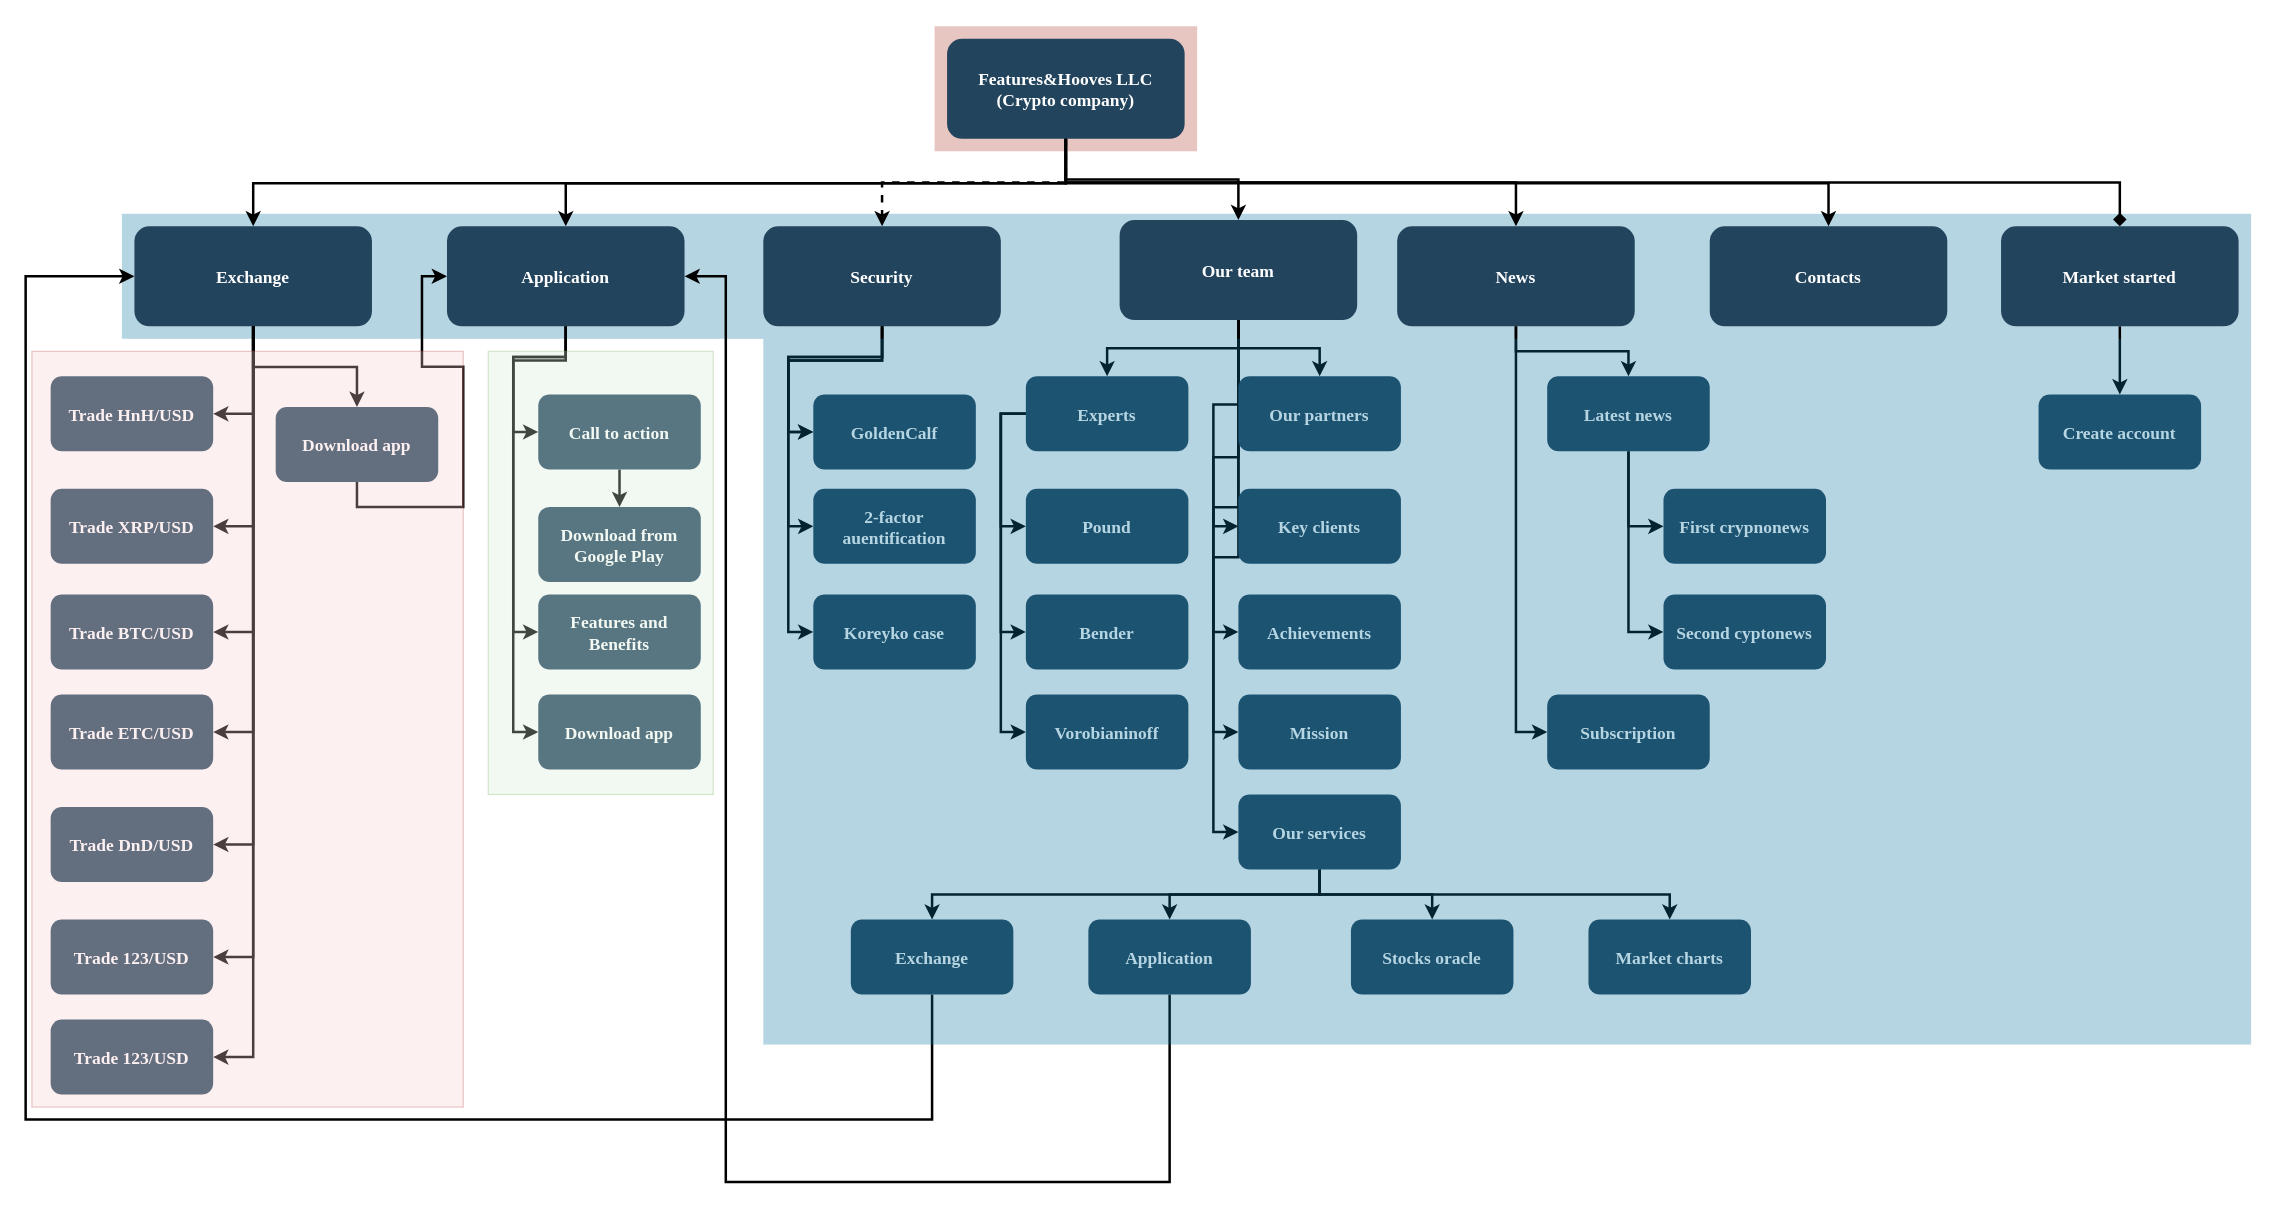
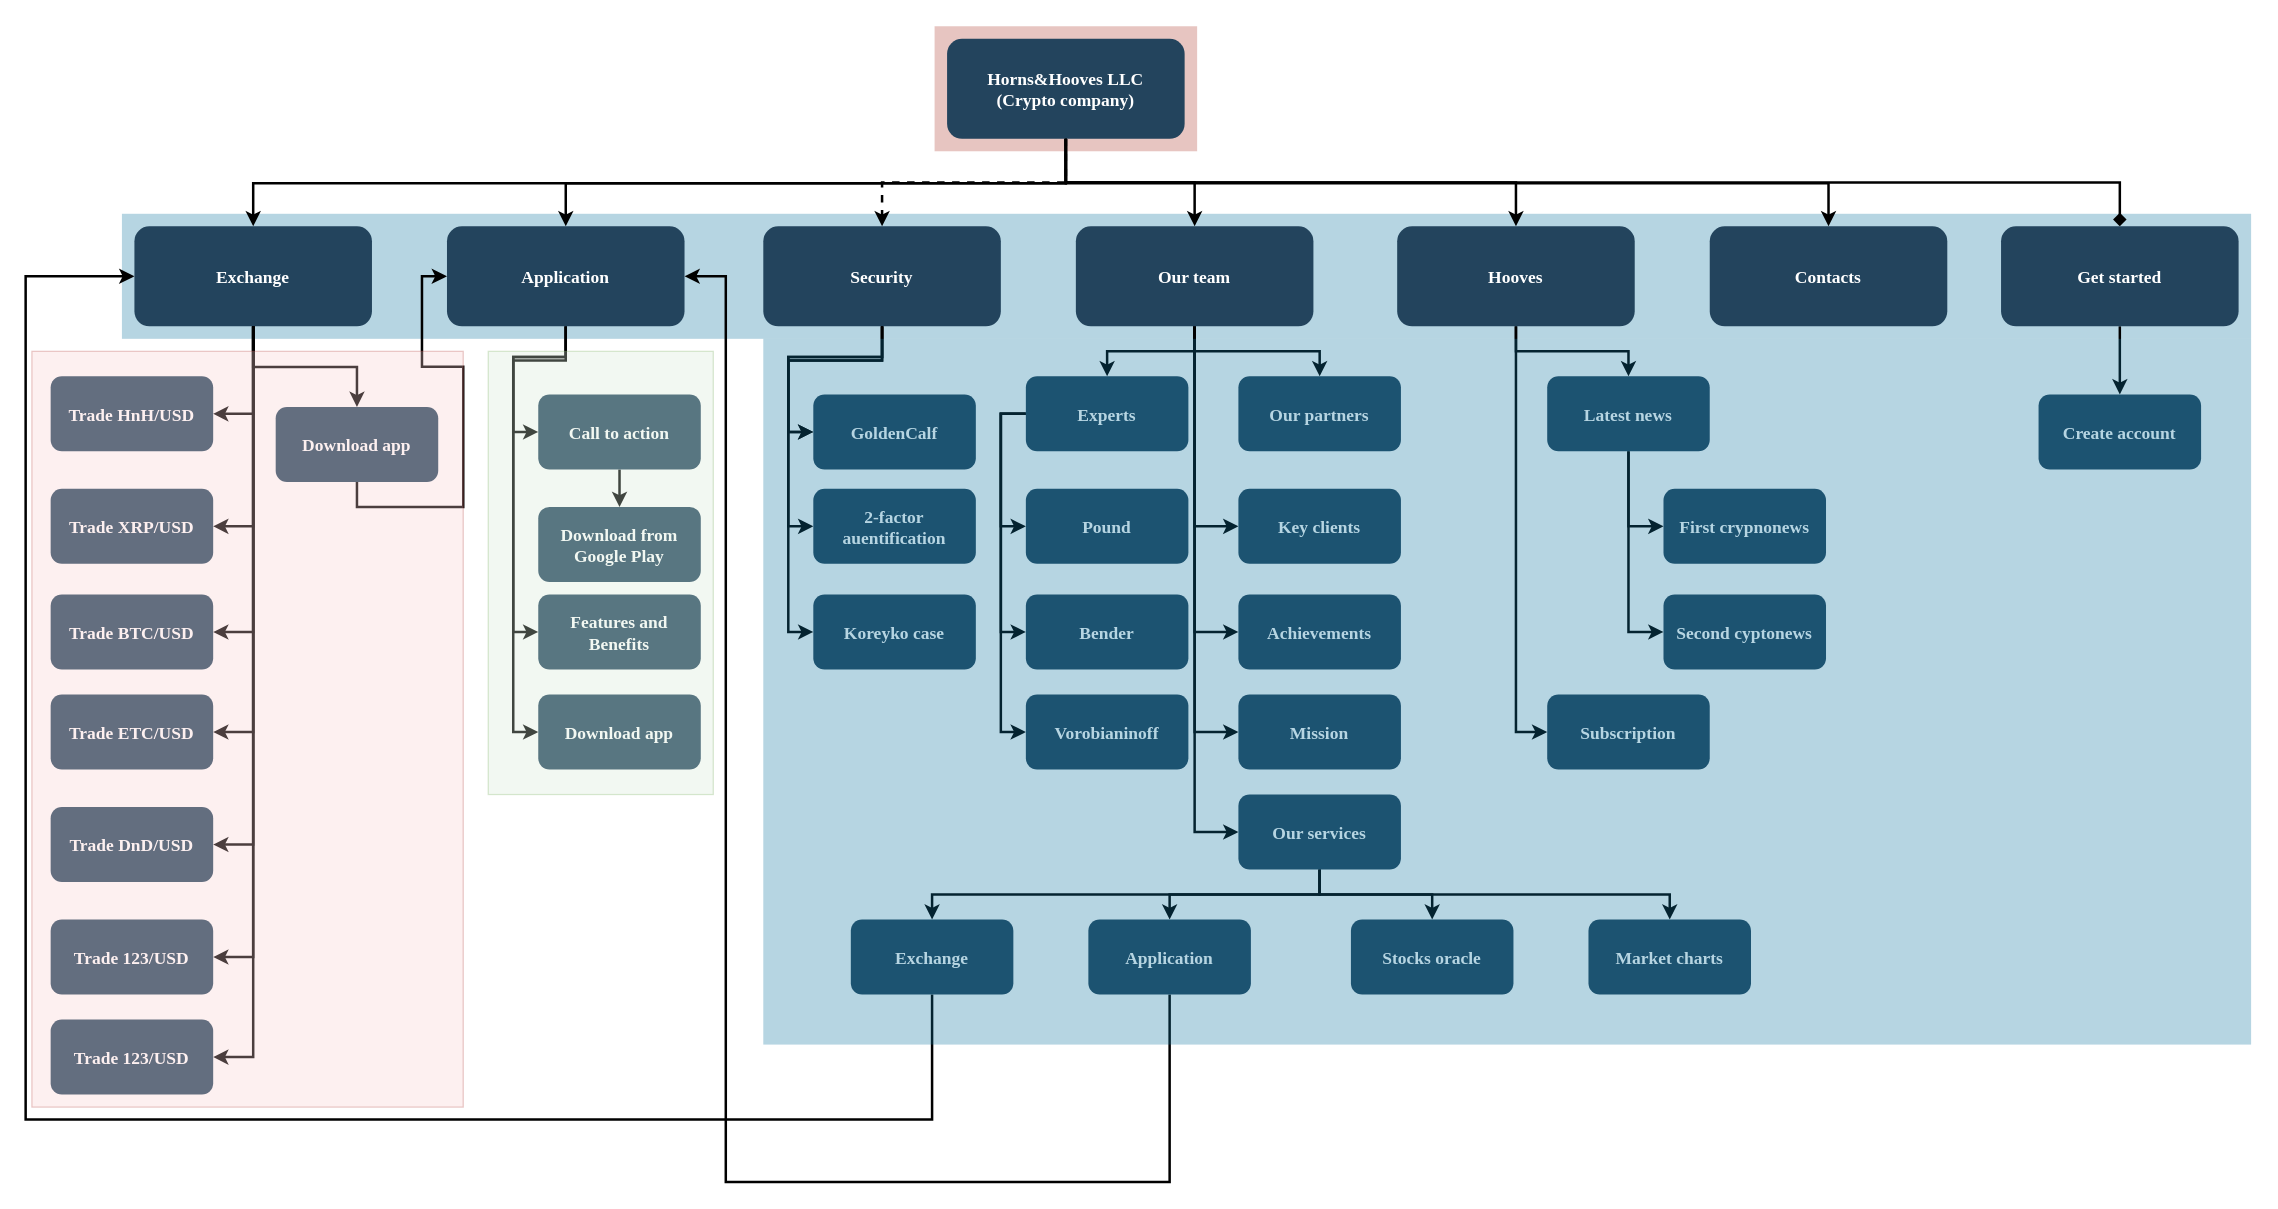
(1065, 79) -> (1065, 79)
(1238, 270) -> (1194, 276)
(1515, 277) -> (1515, 277)
(2119, 277) -> (2119, 277)
